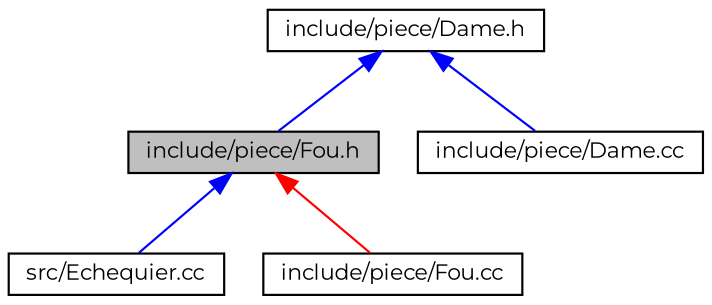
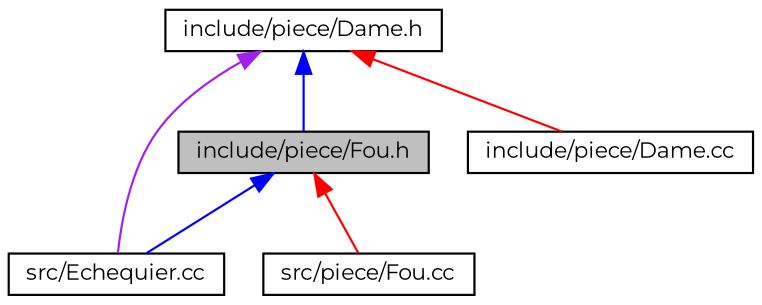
(492, 98) -> (468, 95)
none -> (152, 139)
(393, 274) -> (369, 274)
